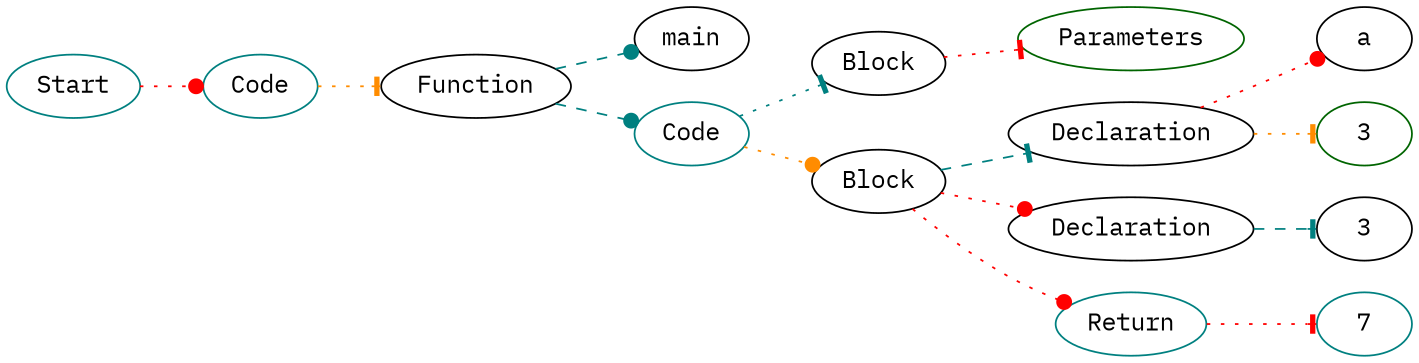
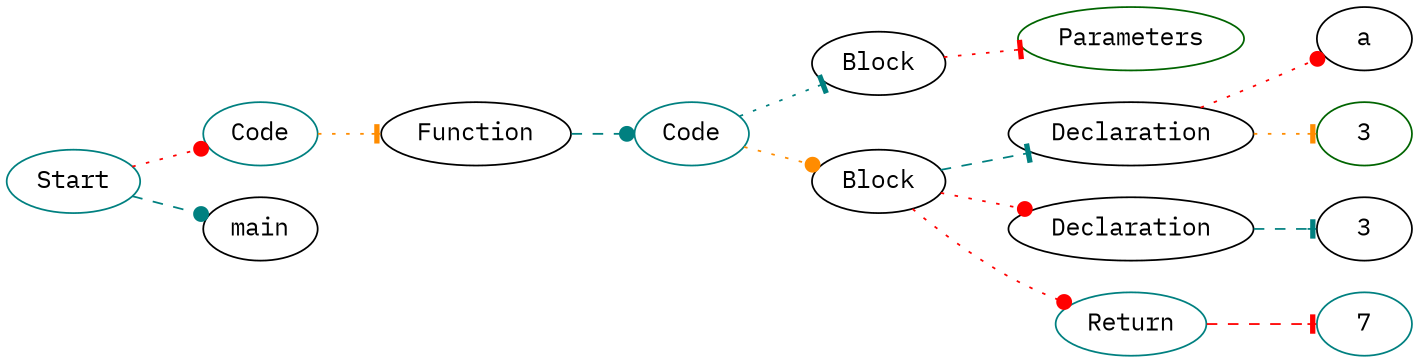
(590, 61) -> (163, 204)
(1257, 324) -> (1257, 324)
